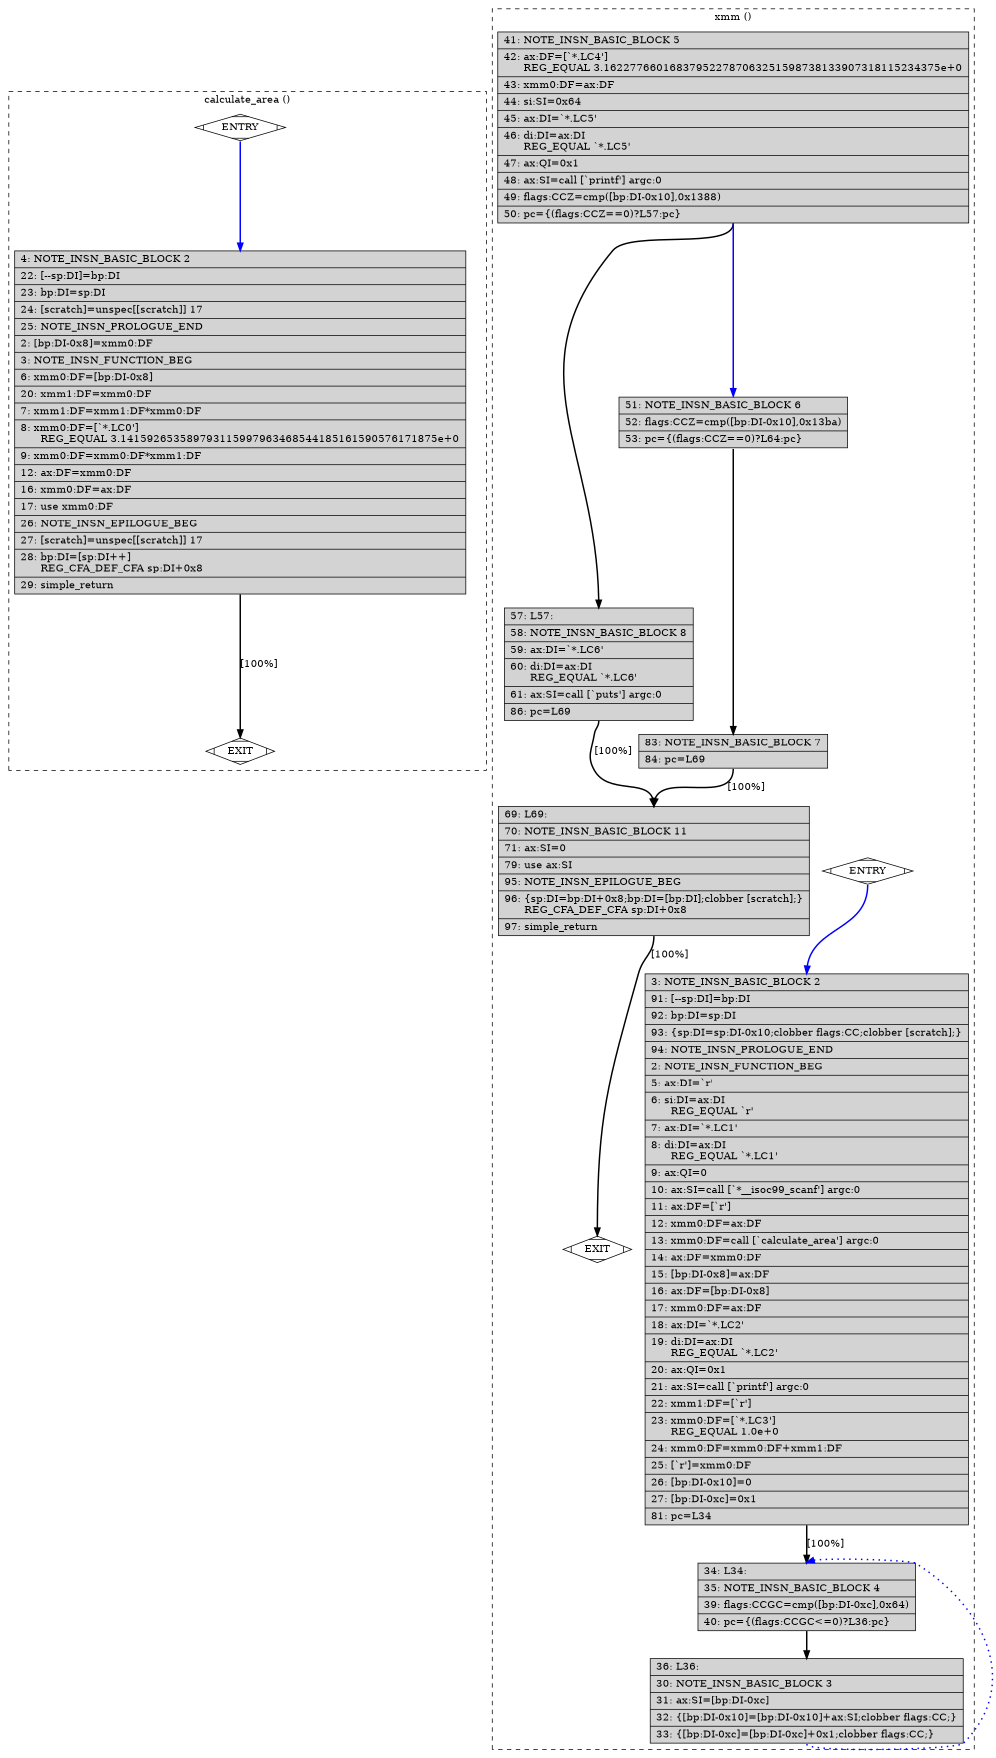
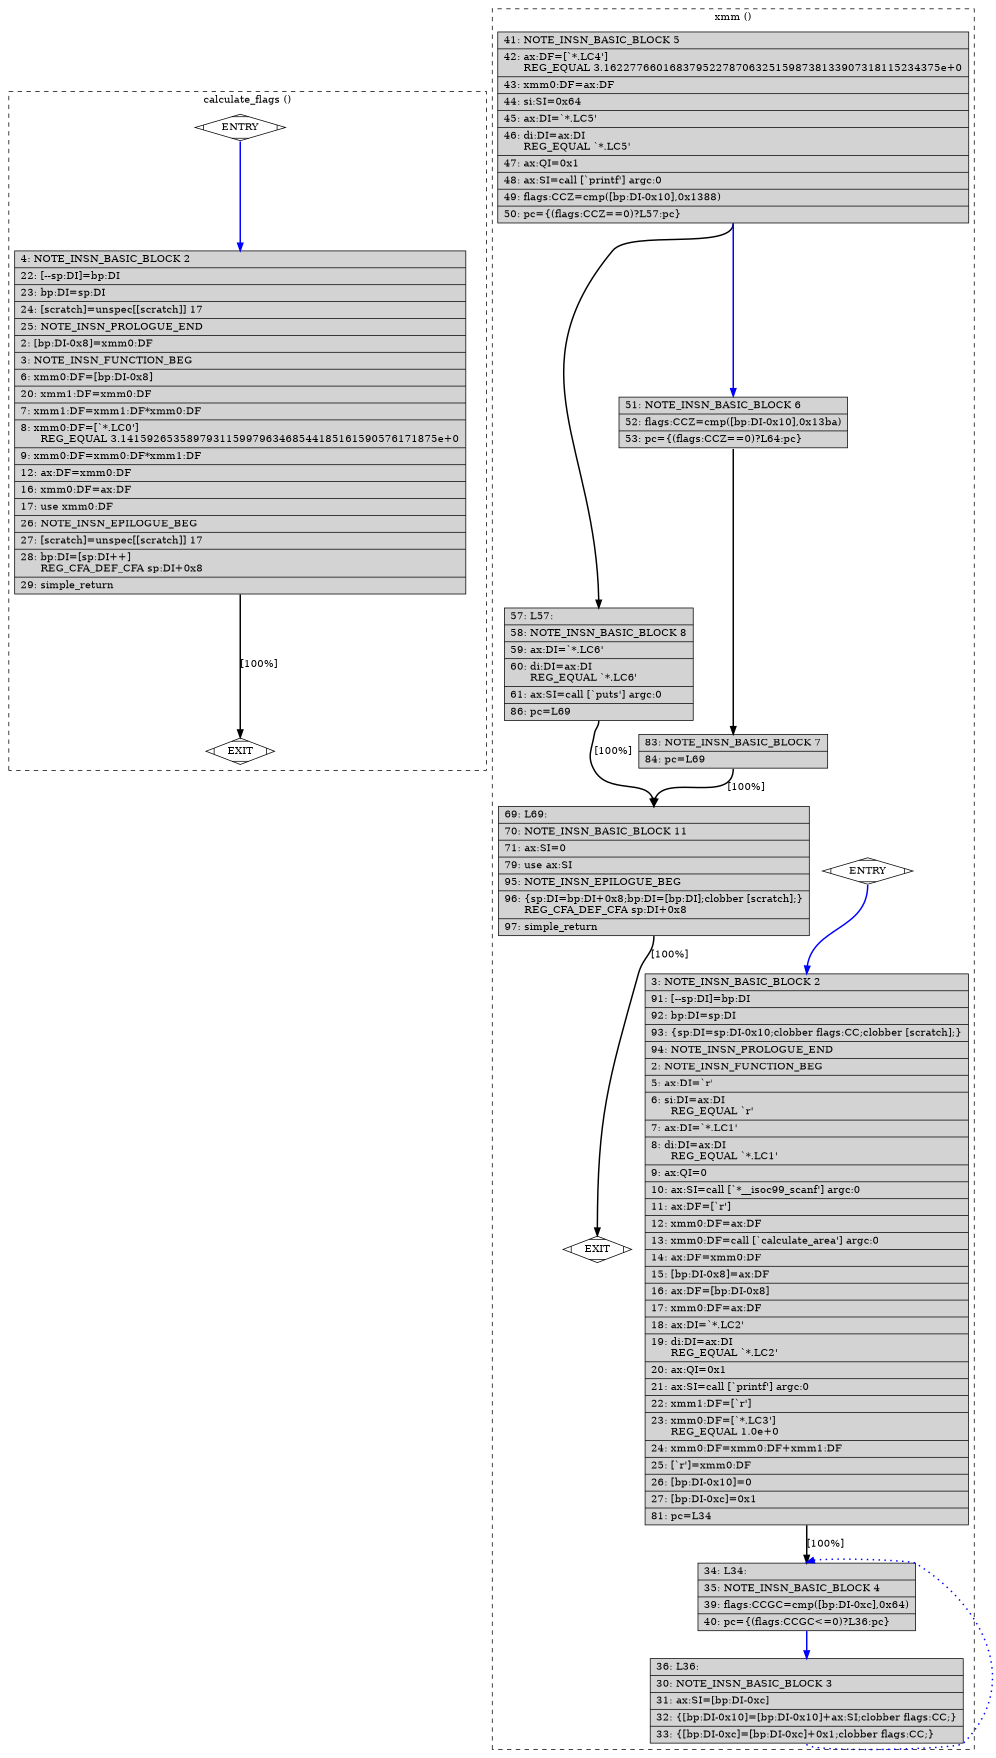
(248, 100) -> (248, 100)
(807, 1641) -> (807, 1641)
